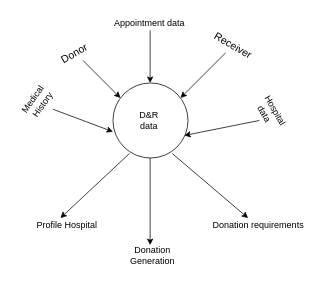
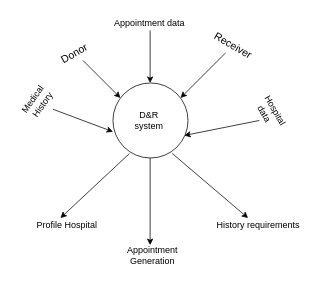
(150, 120) -> (150, 120)
(260, 225) -> (260, 225)
(154, 255) -> (154, 255)
